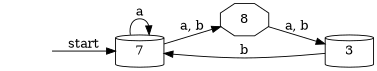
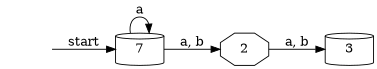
(245, 20) -> (245, 49)
(249, 58) -> none
